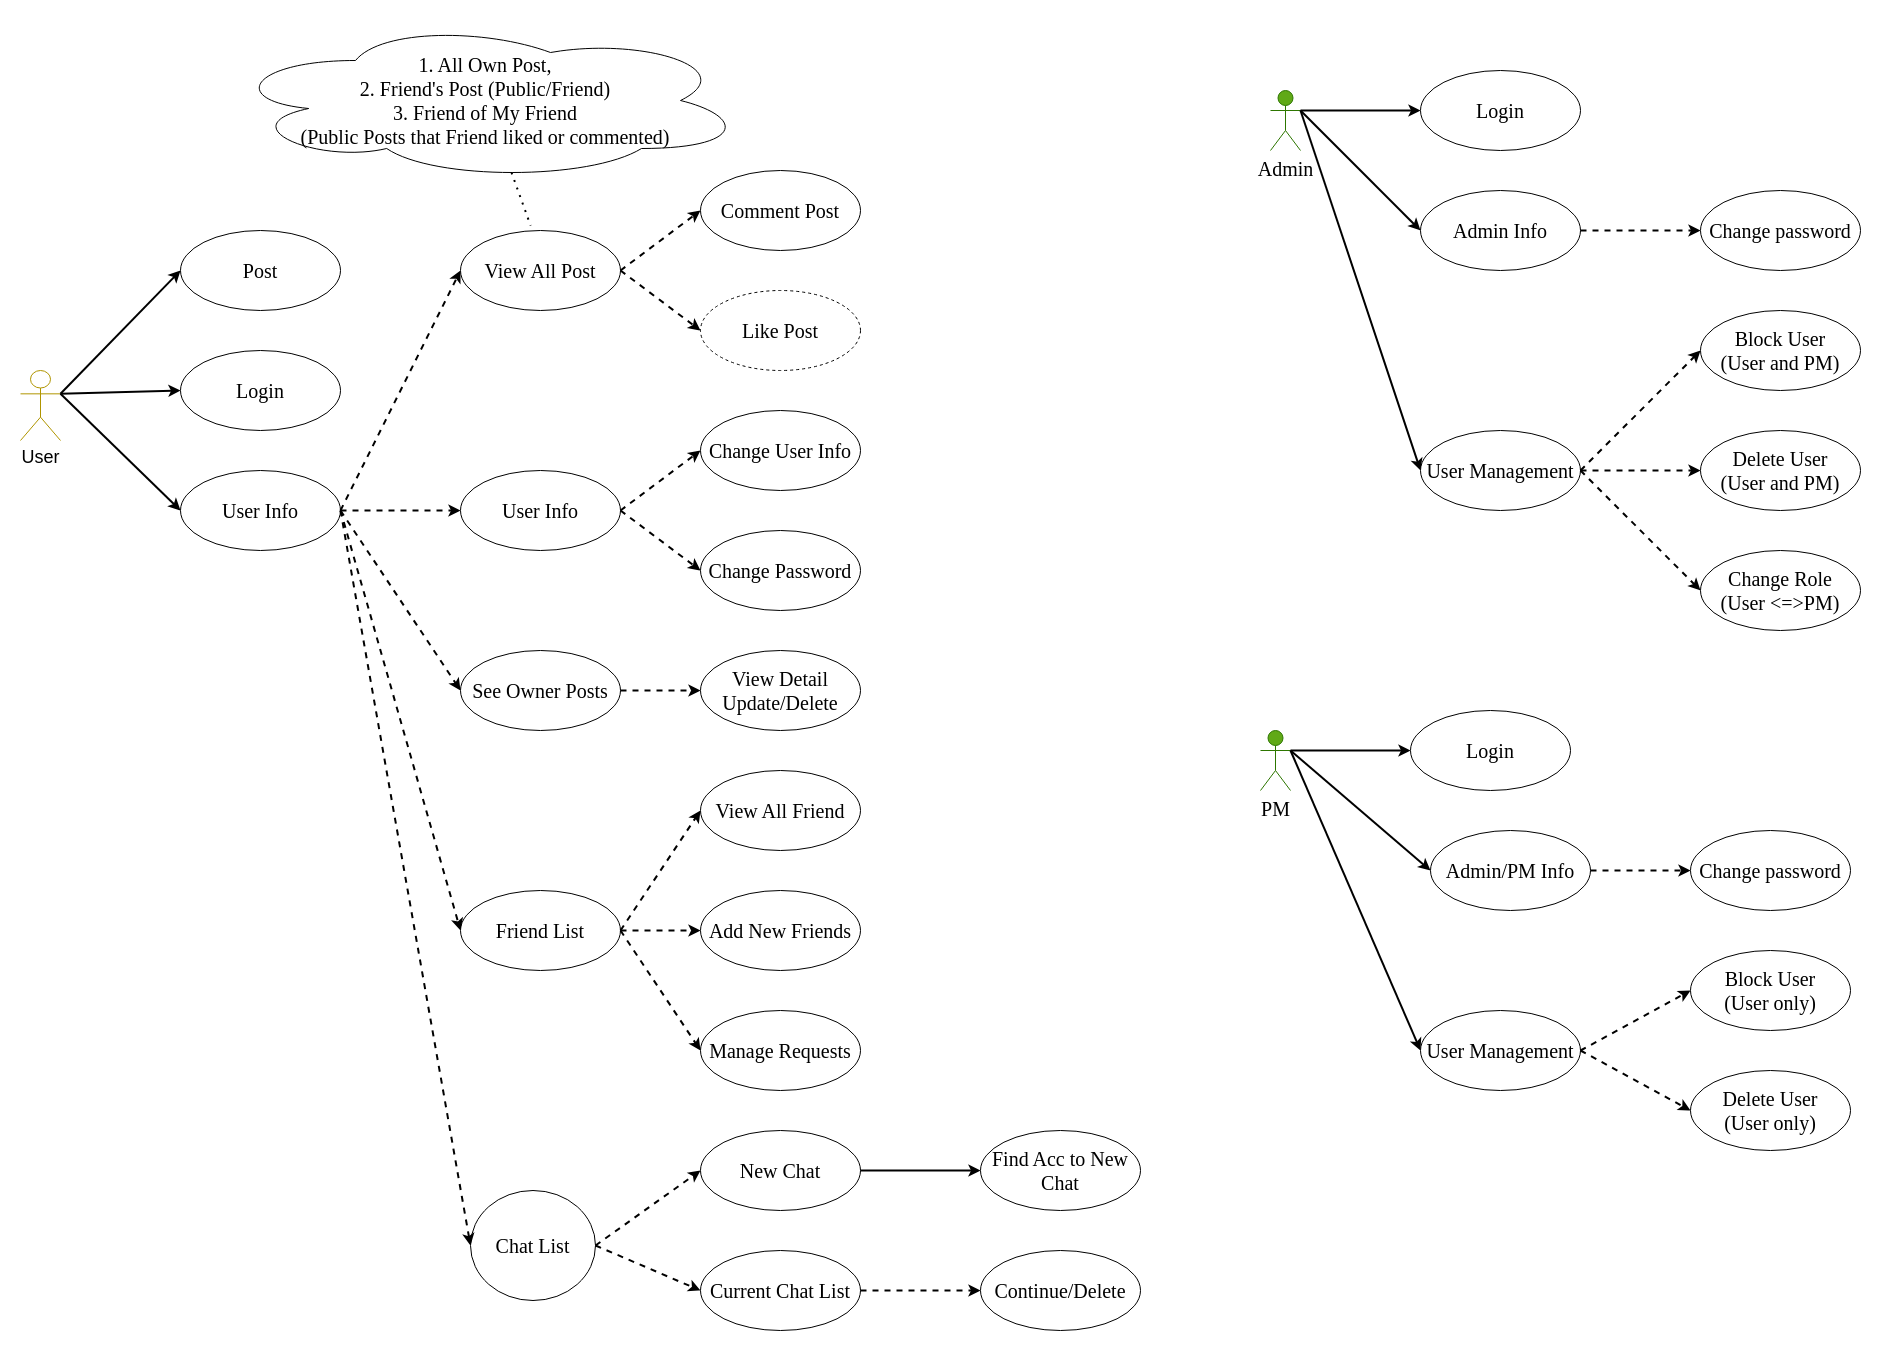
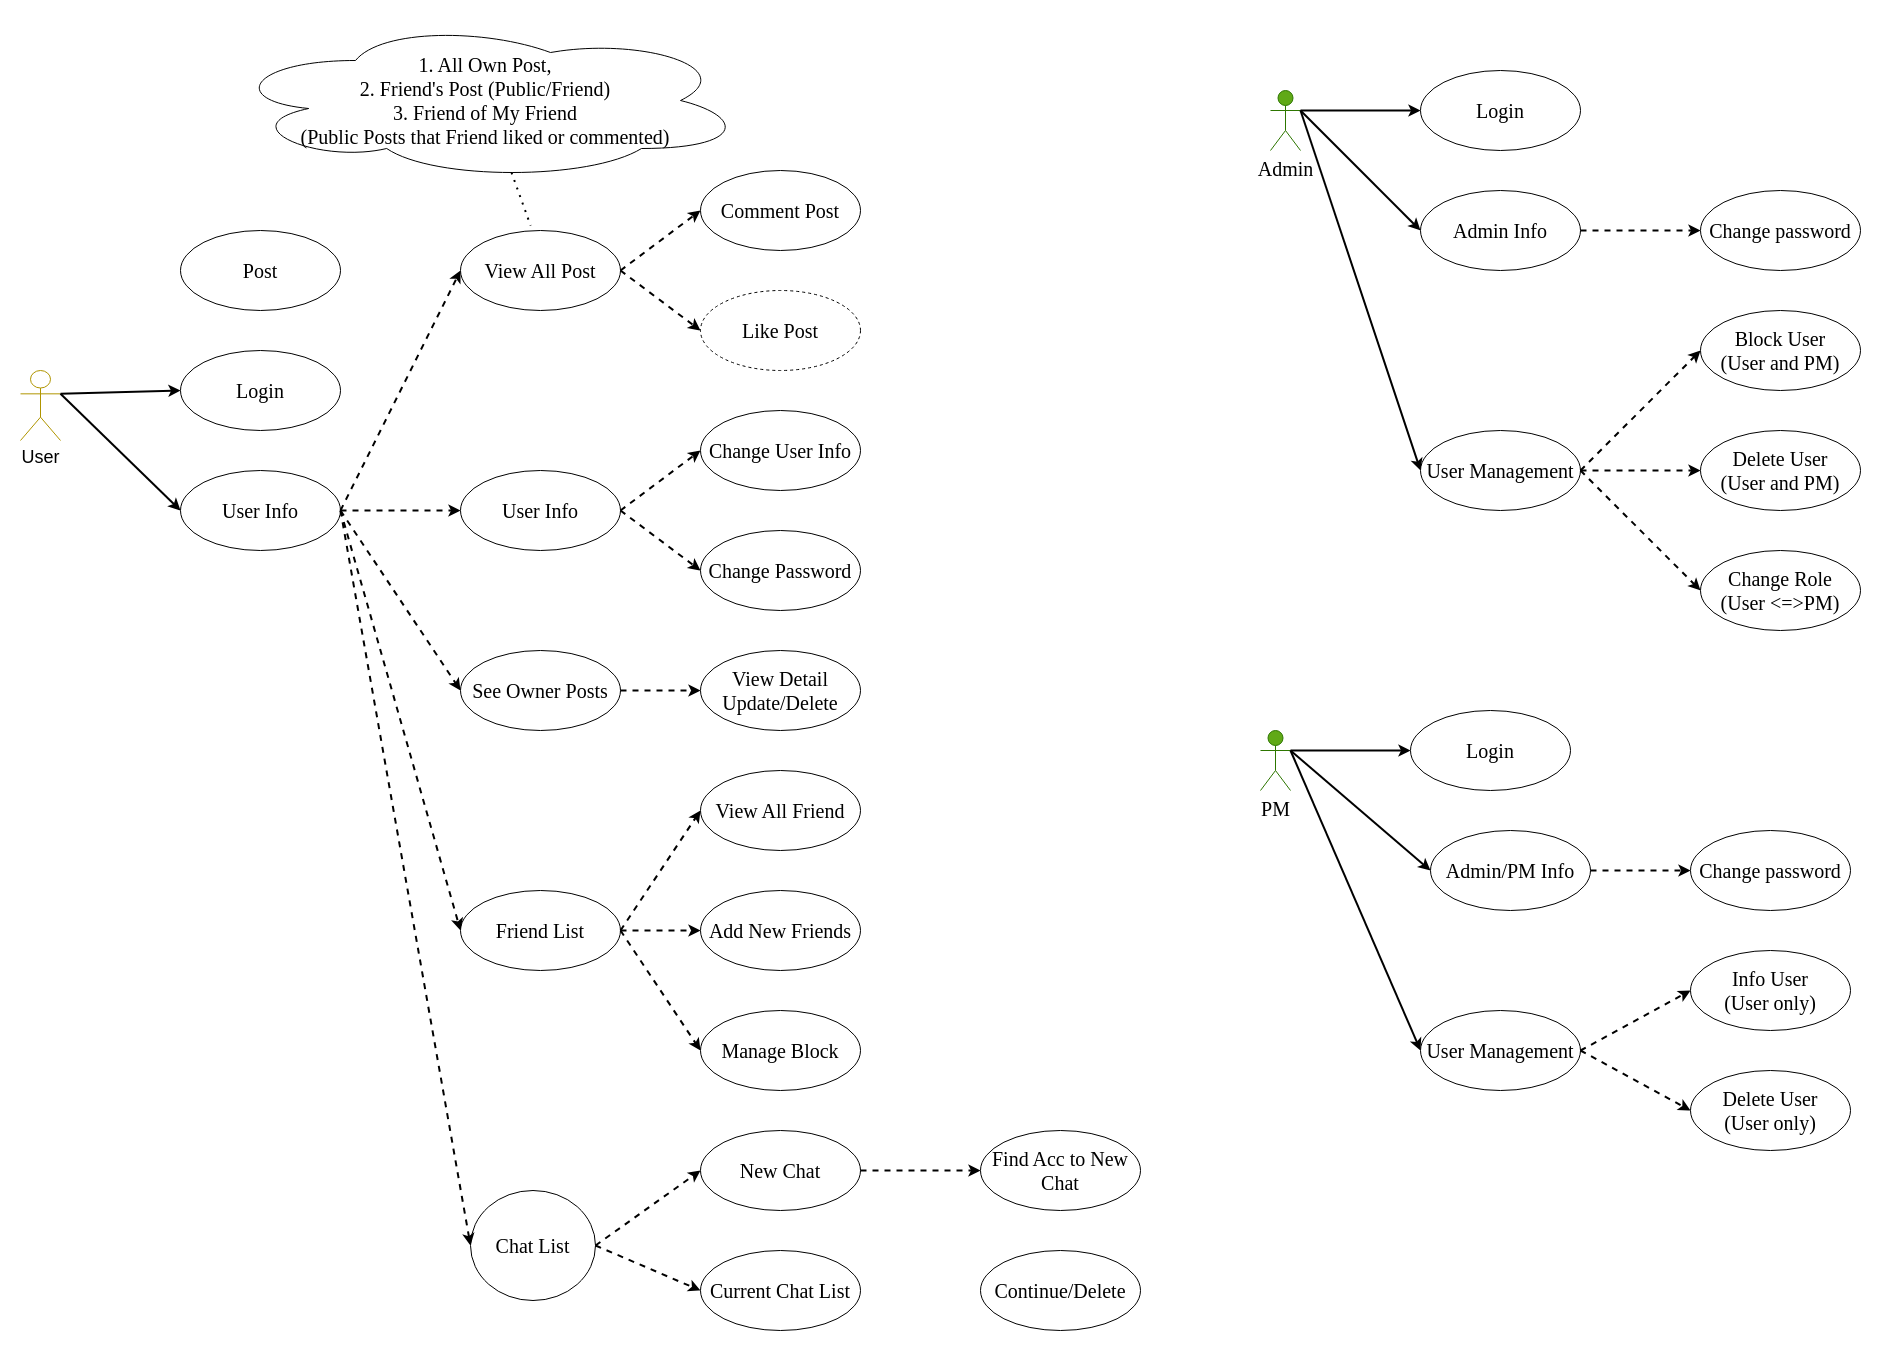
(119, 334) -> none
(1771, 991) -> (1771, 991)
(781, 1051) -> (781, 1051)
(917, 1171) -> (917, 1171)
(916, 1291) -> none
